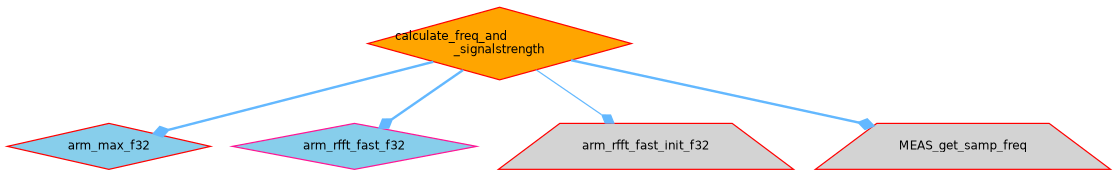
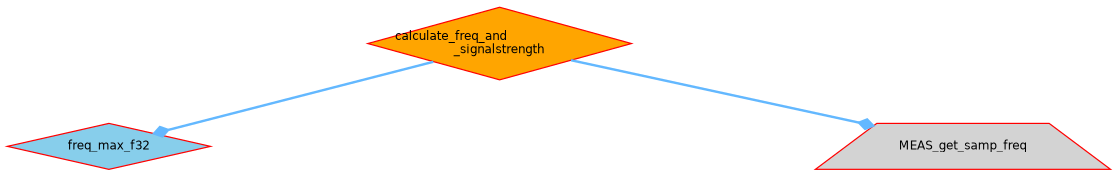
(109, 146) -> (109, 146)
(354, 146) -> none
(646, 146) -> none
